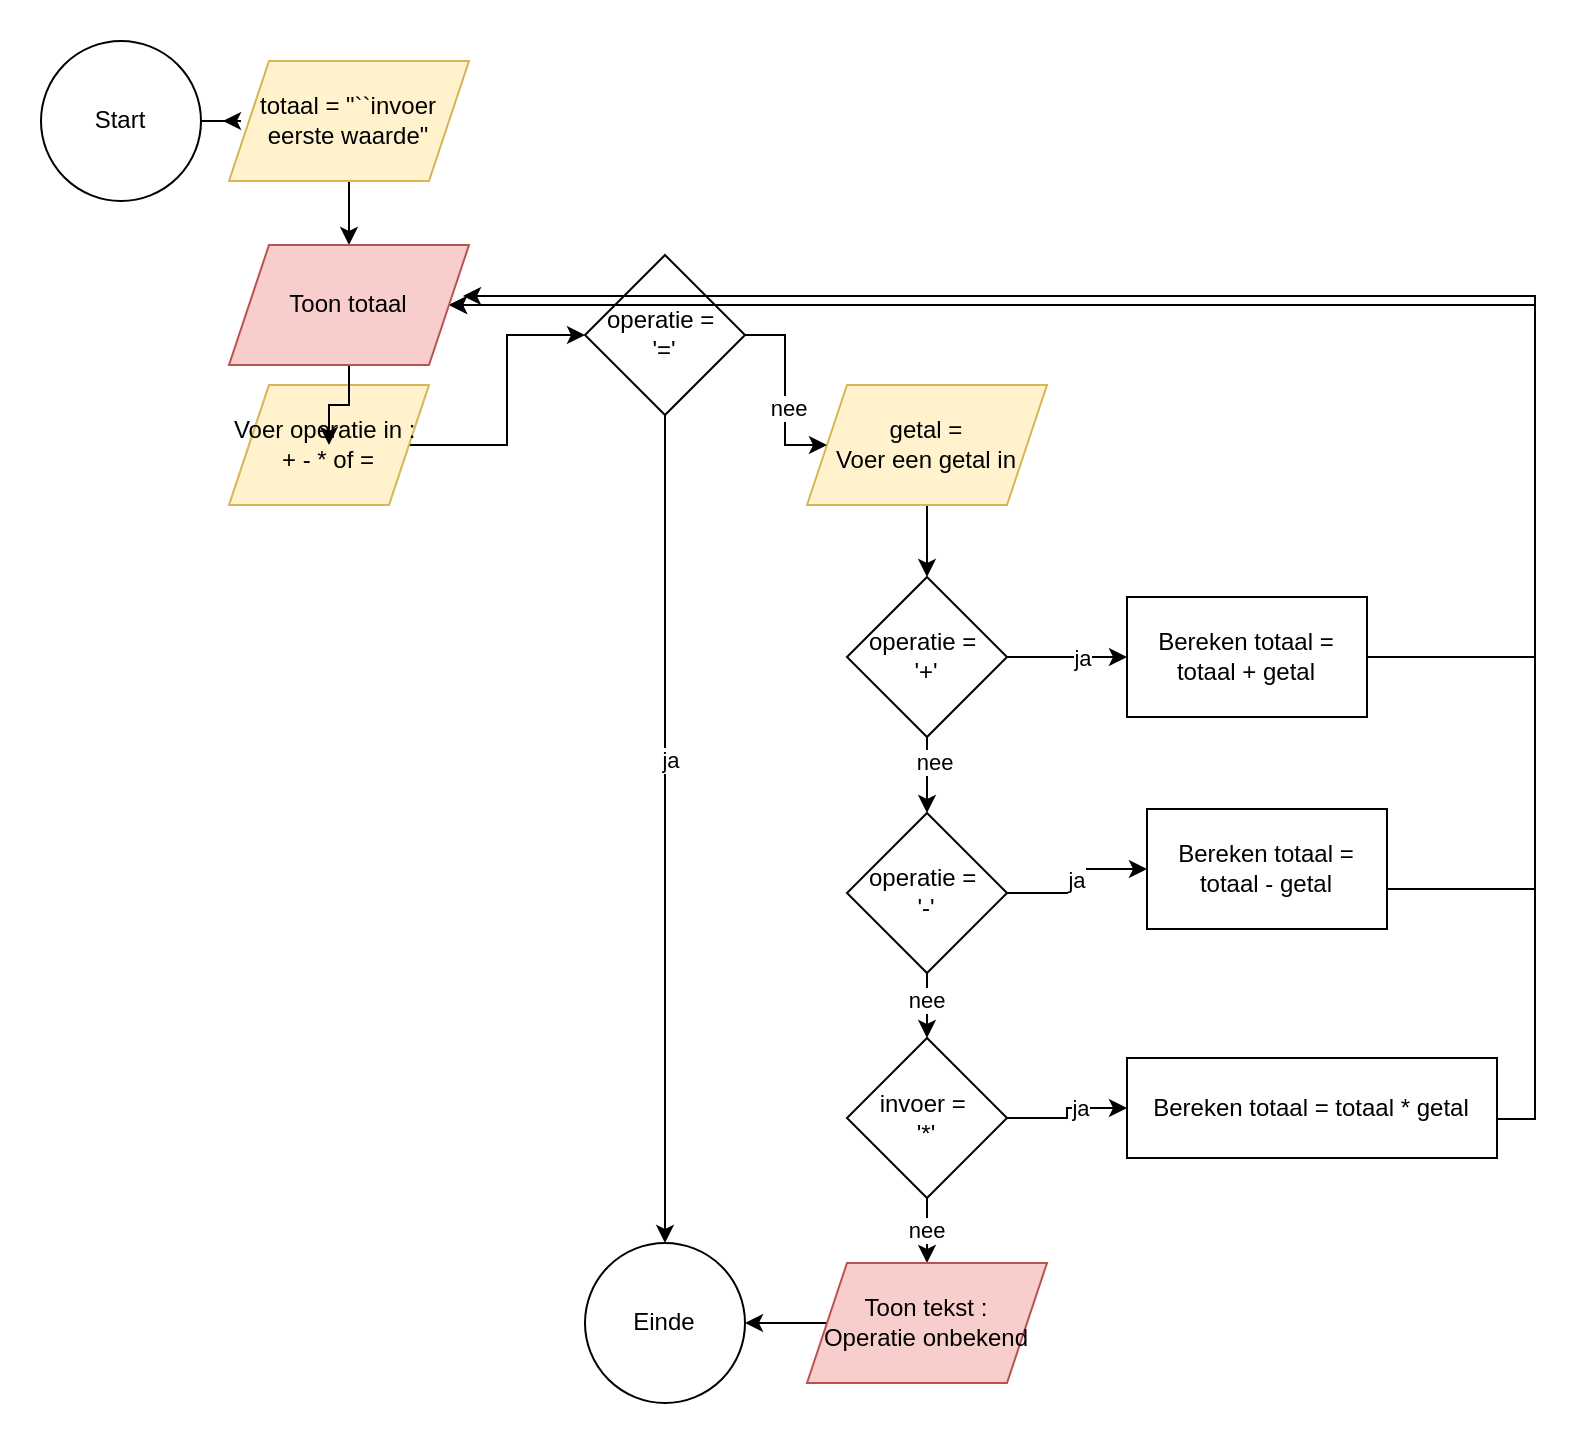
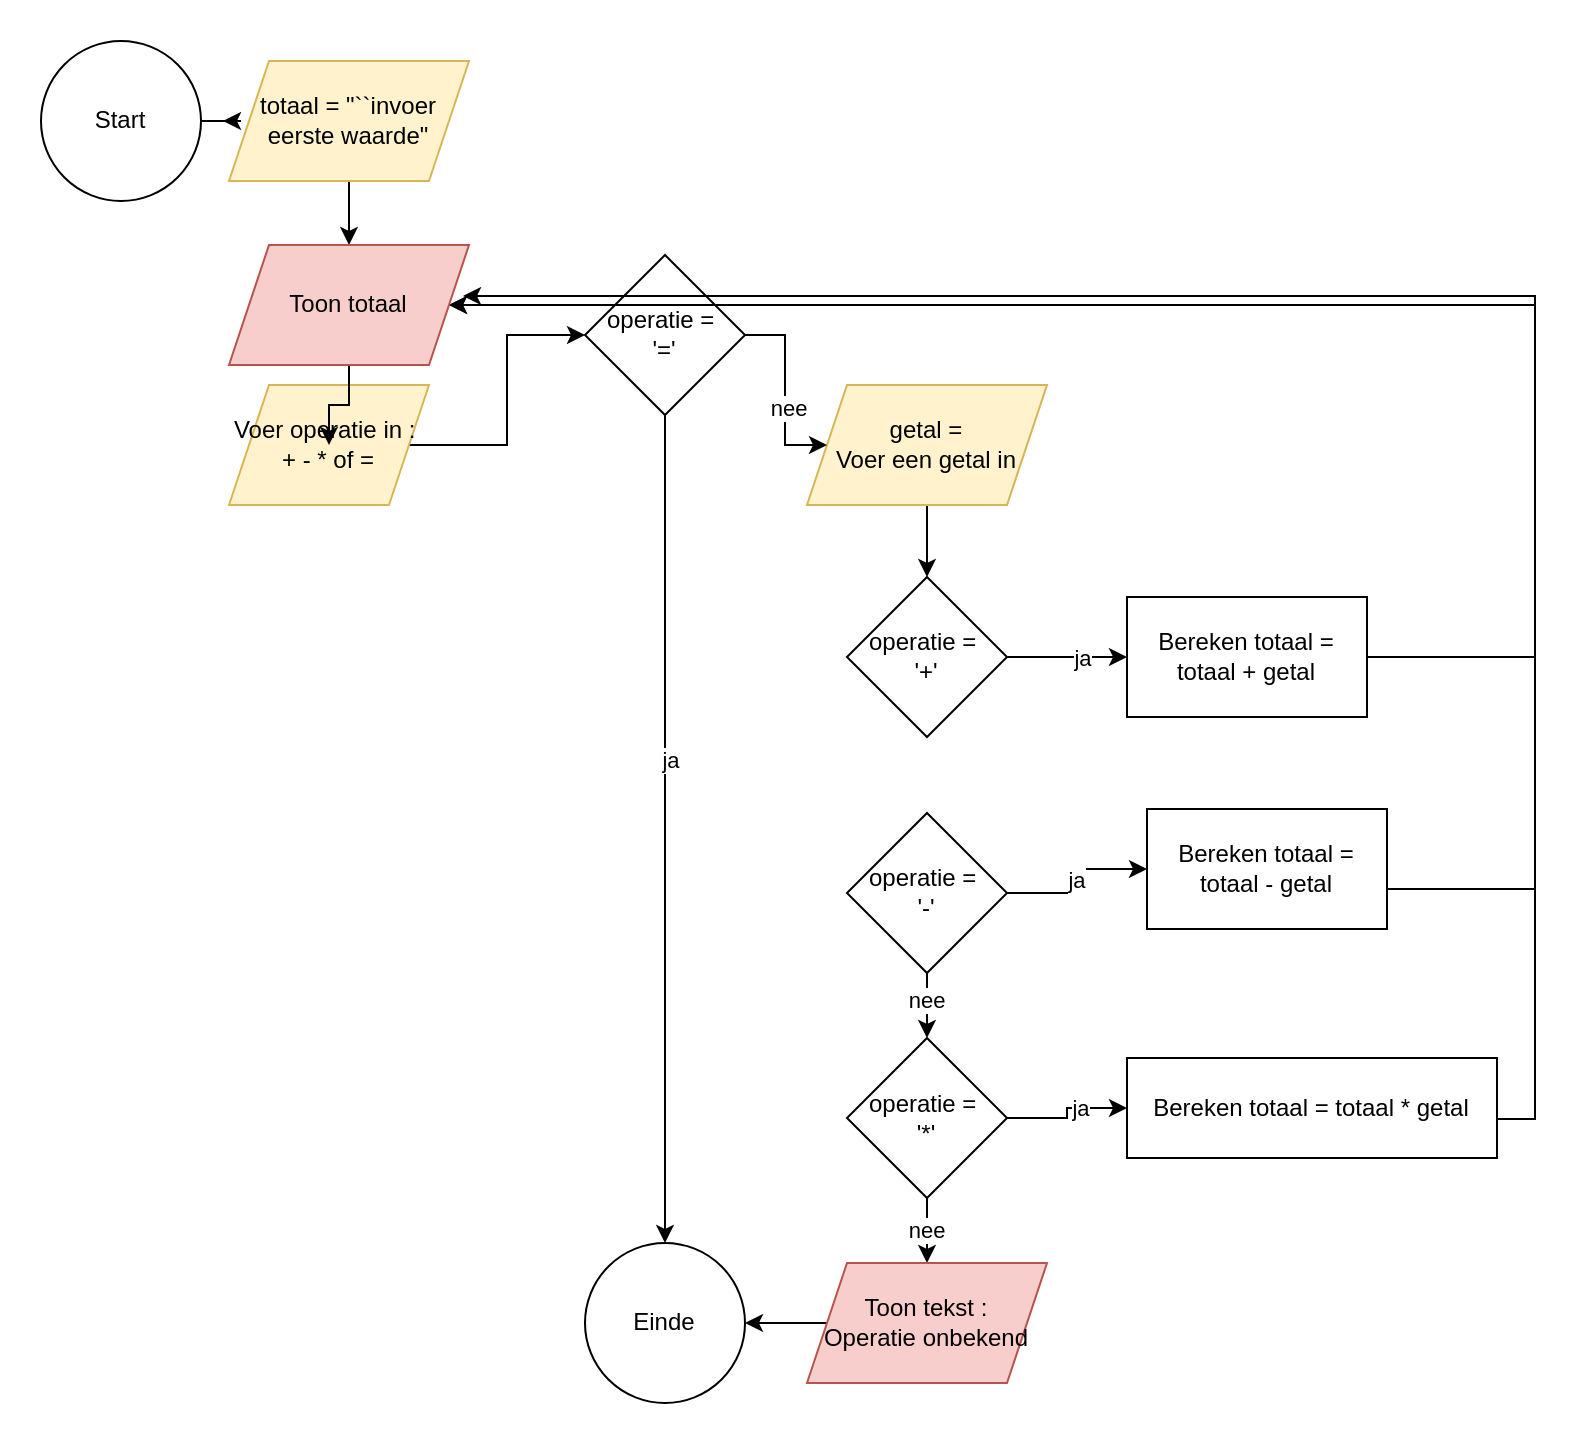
(927, 771) -> none
(927, 1119) -> (927, 1119)
